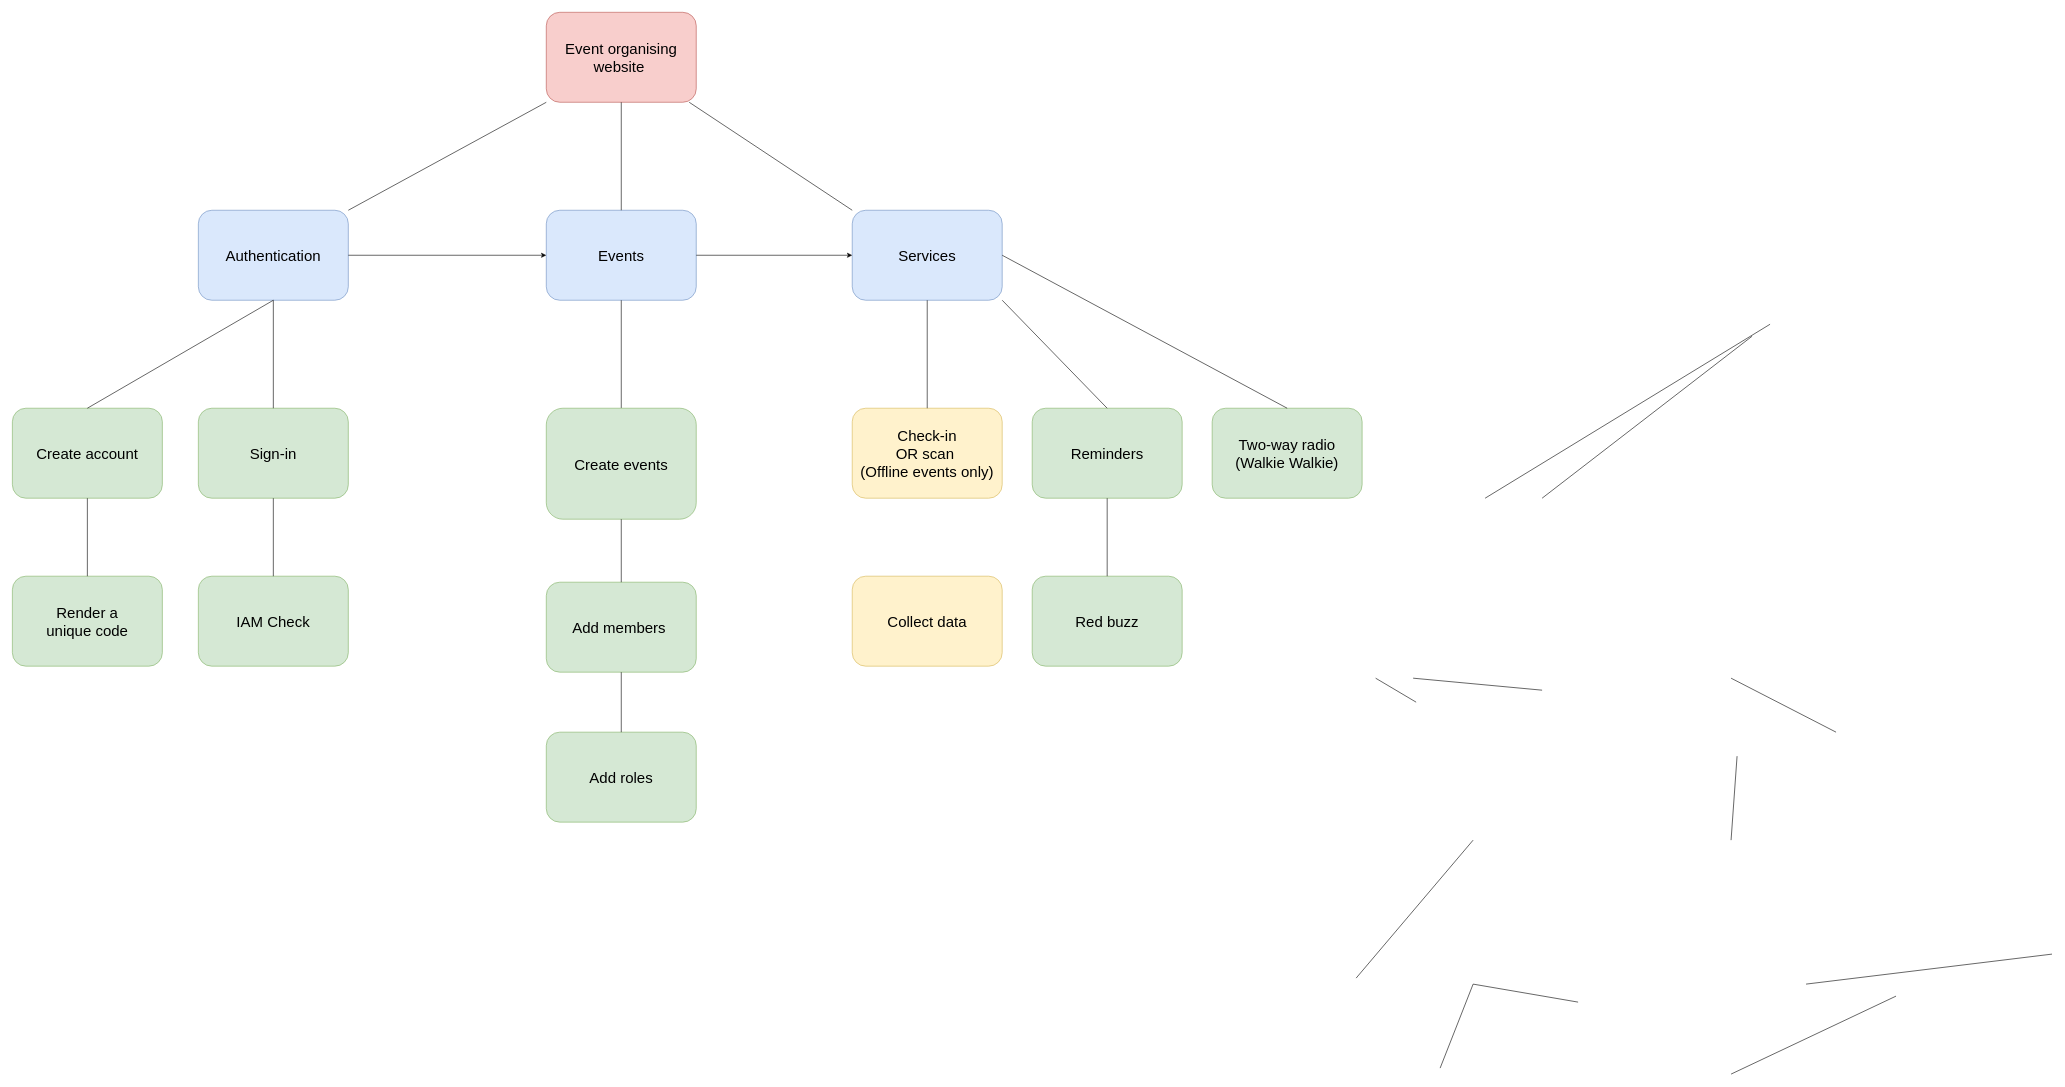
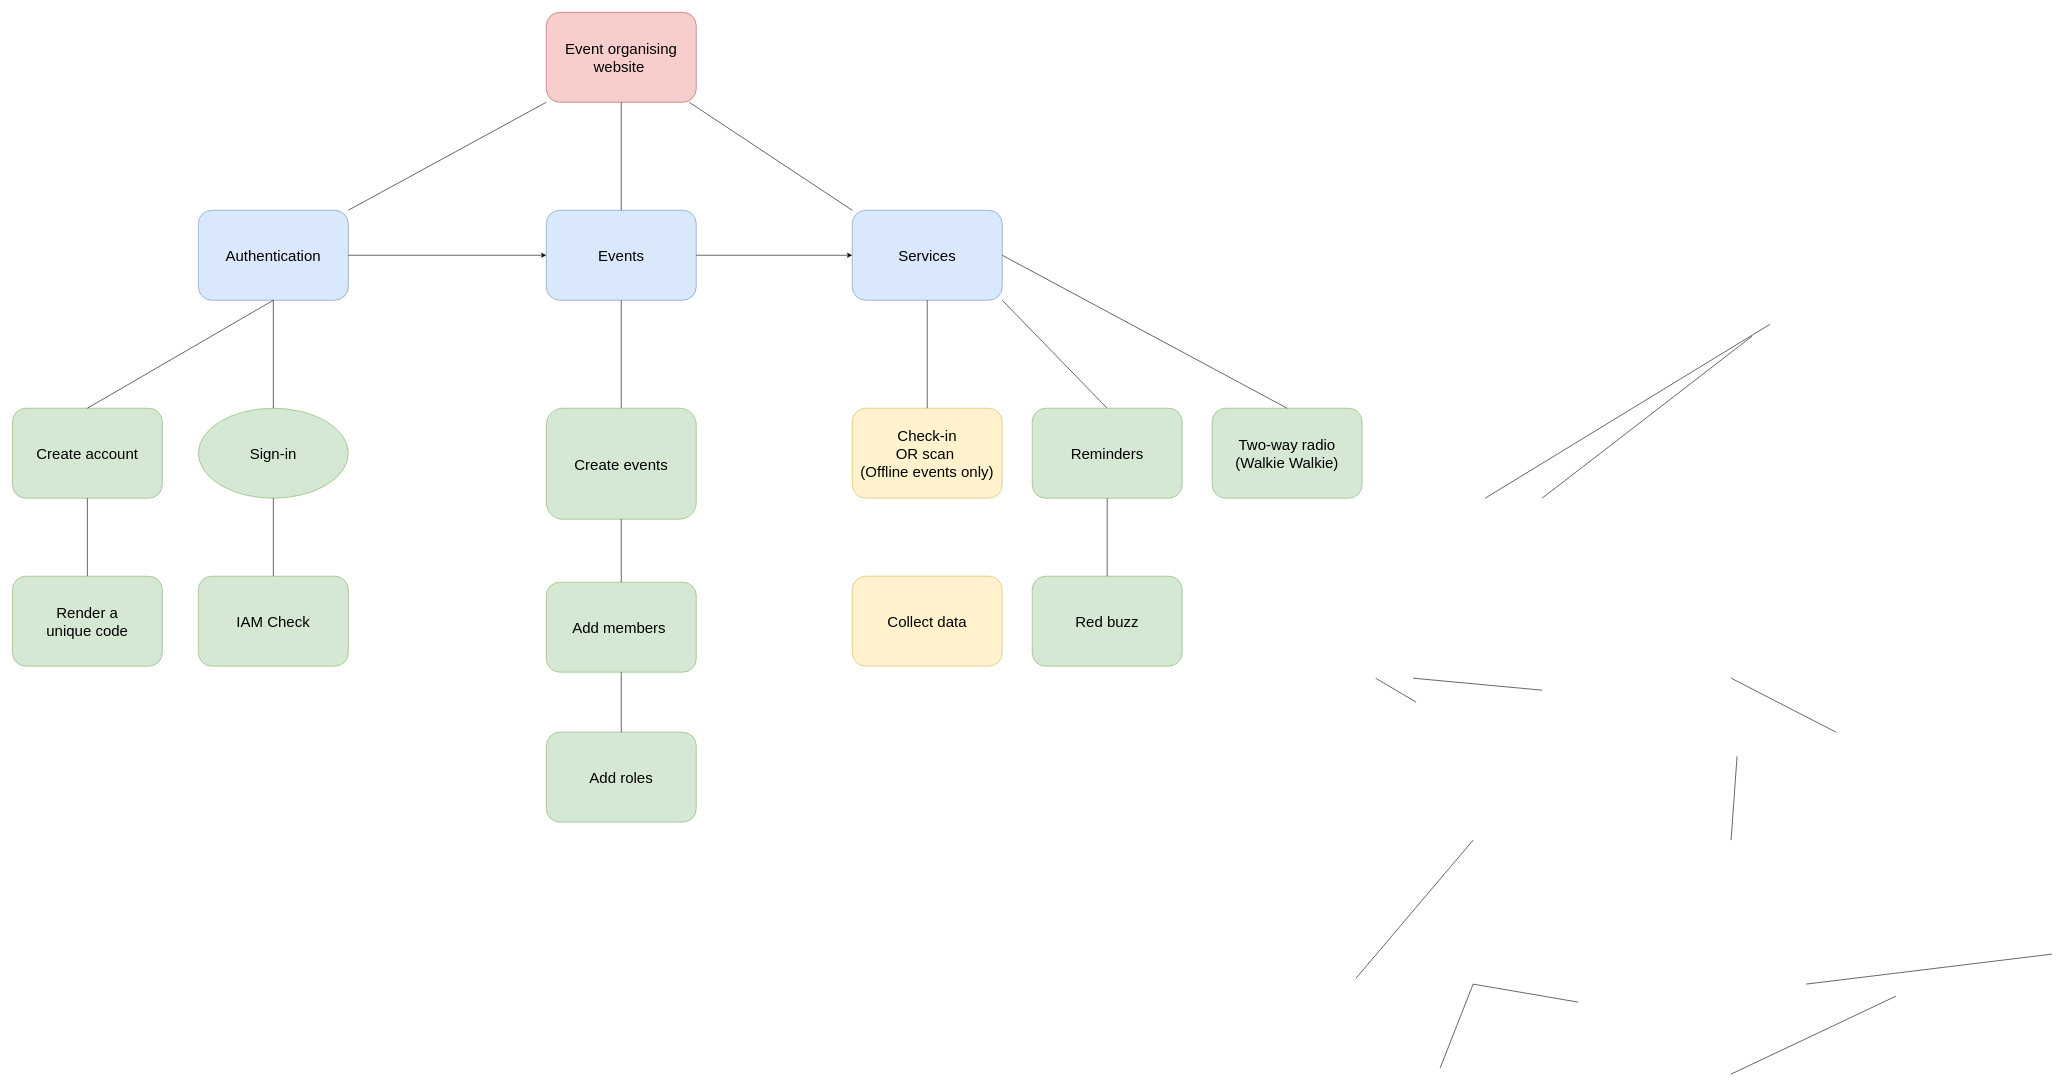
(273, 453) -> (273, 453)
